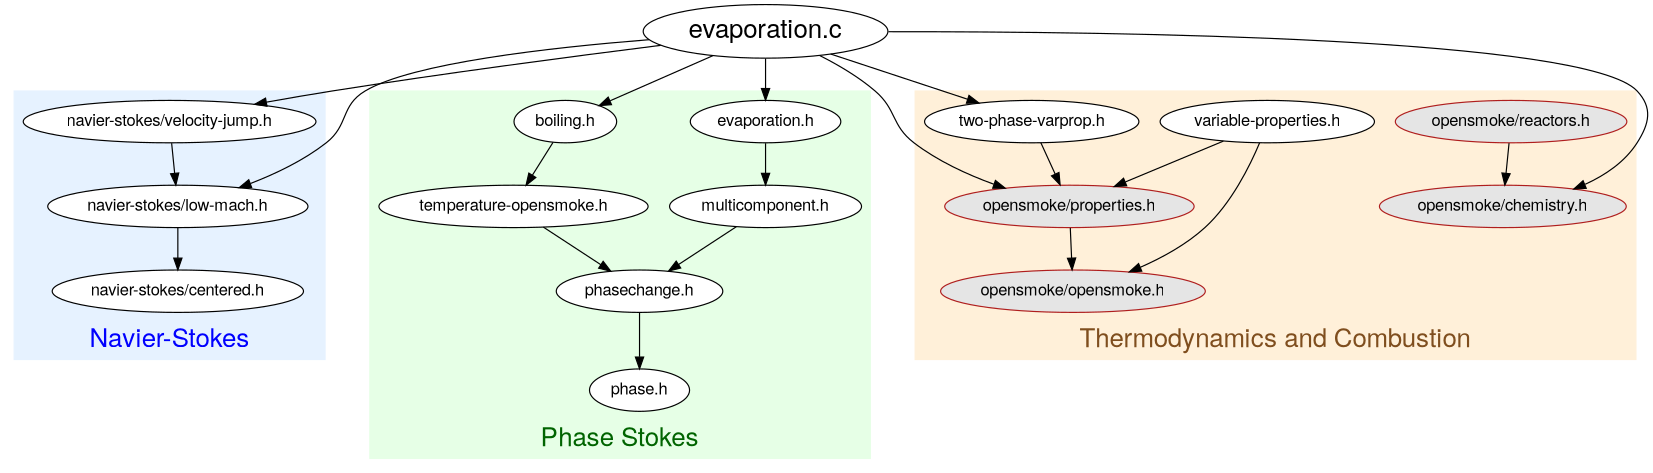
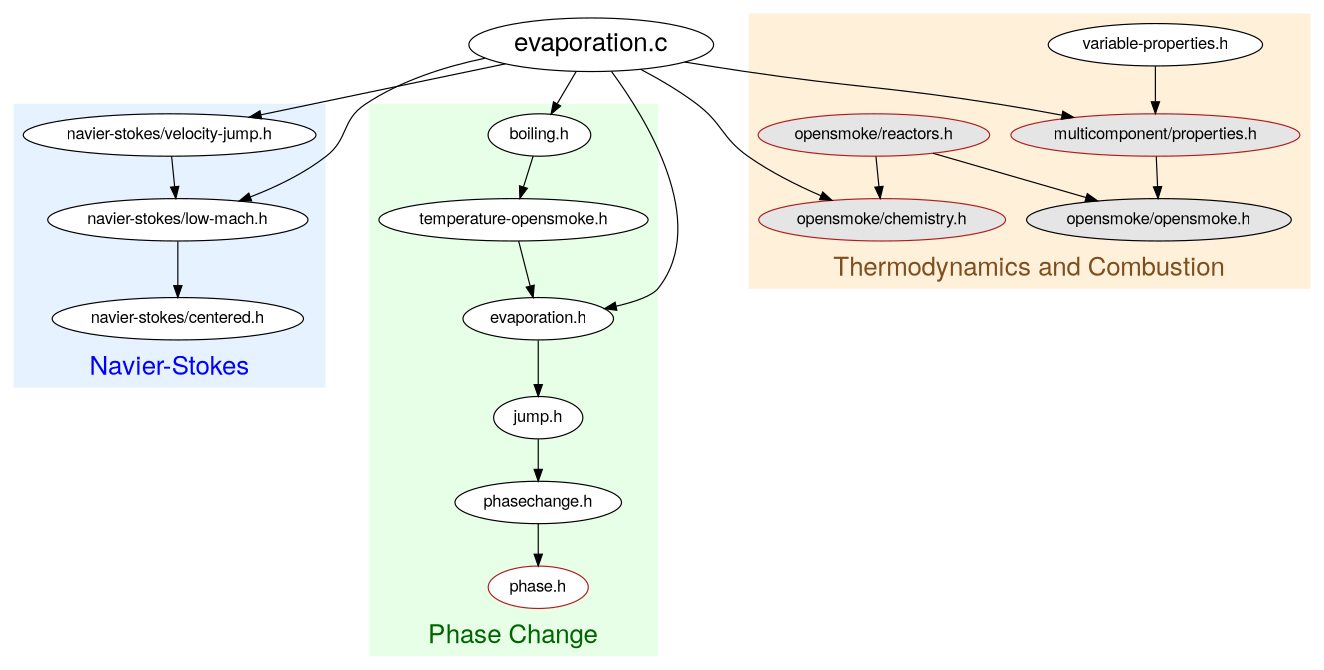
(1032, 122) -> none
(766, 206) -> (538, 418)
(1069, 206) -> (1155, 135)
(1214, 219) -> (1010, 175)
(572, 246) -> (524, 263)
(1073, 291) -> (1159, 220)
(640, 390) -> (538, 587)
(620, 440) -> (514, 637)
